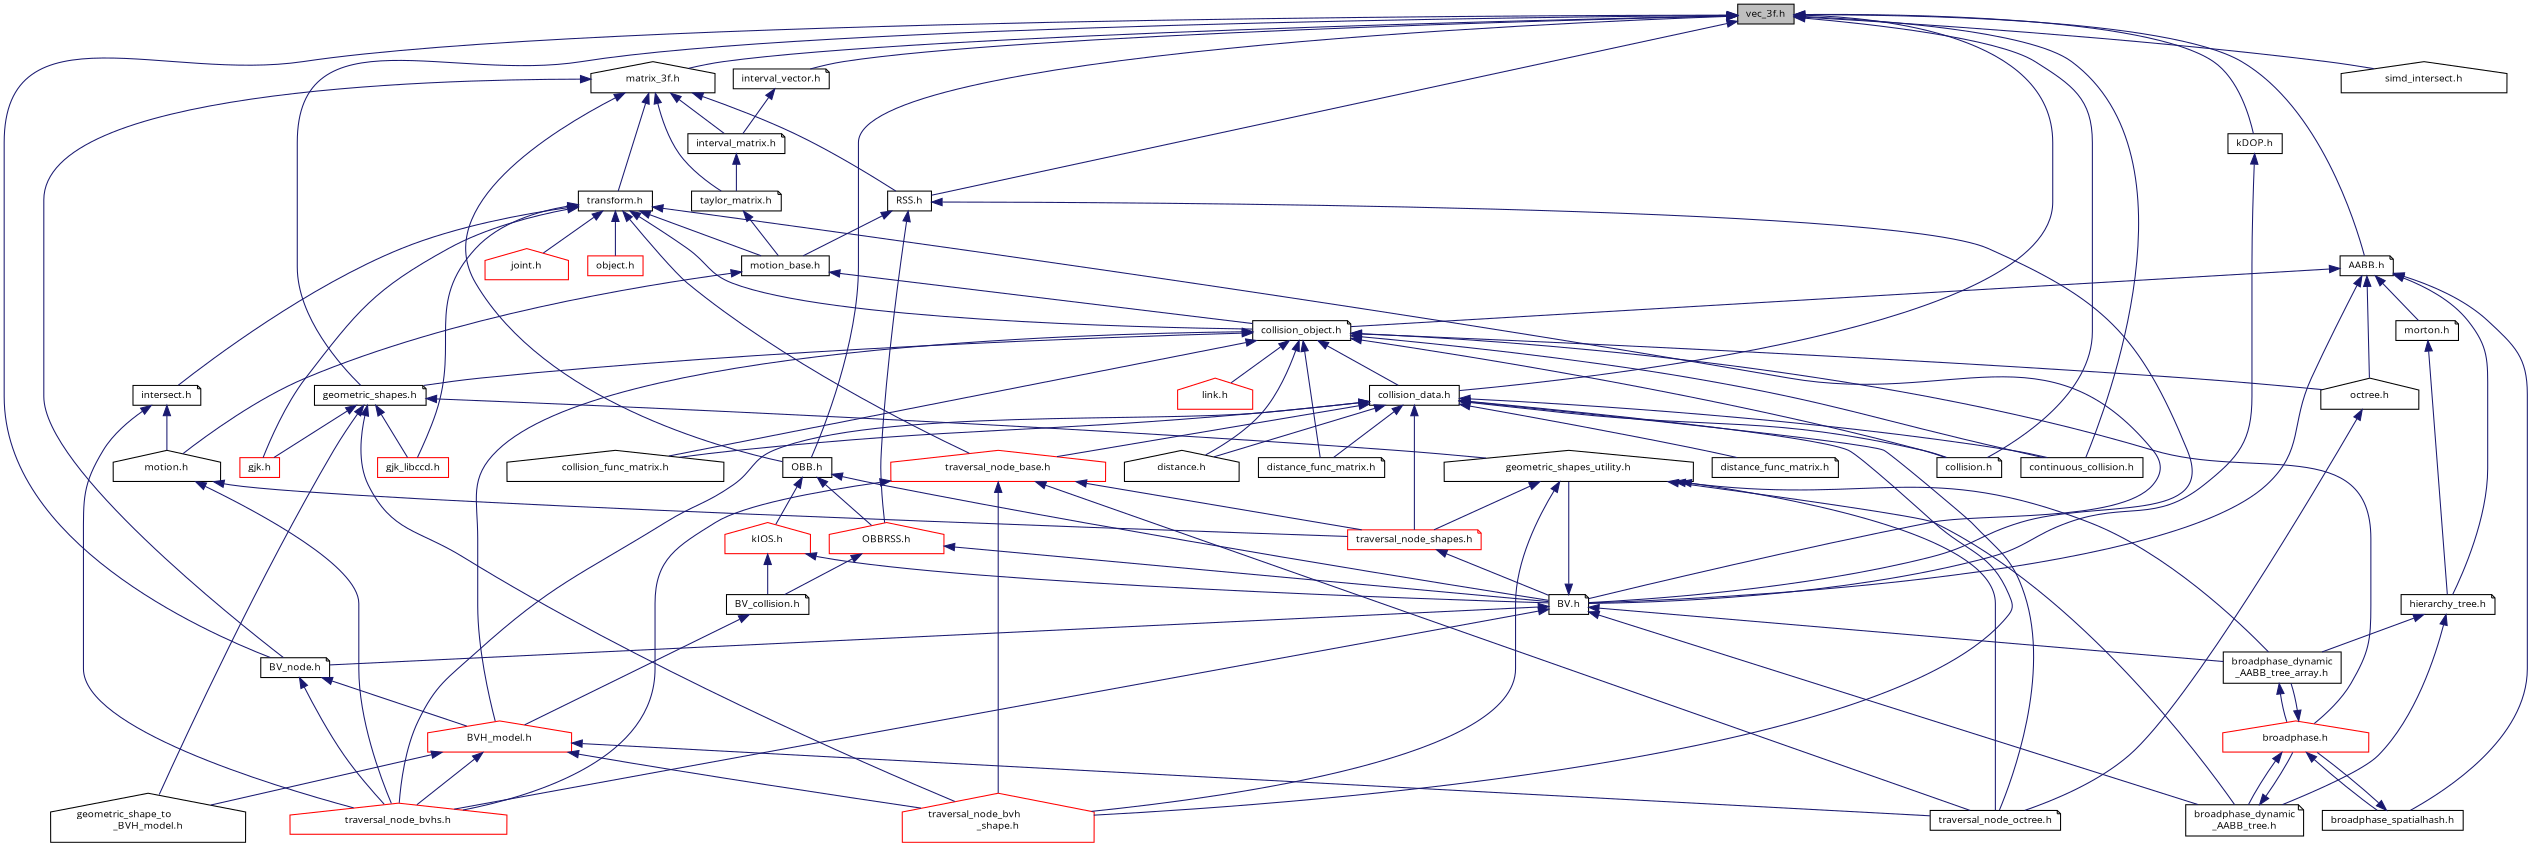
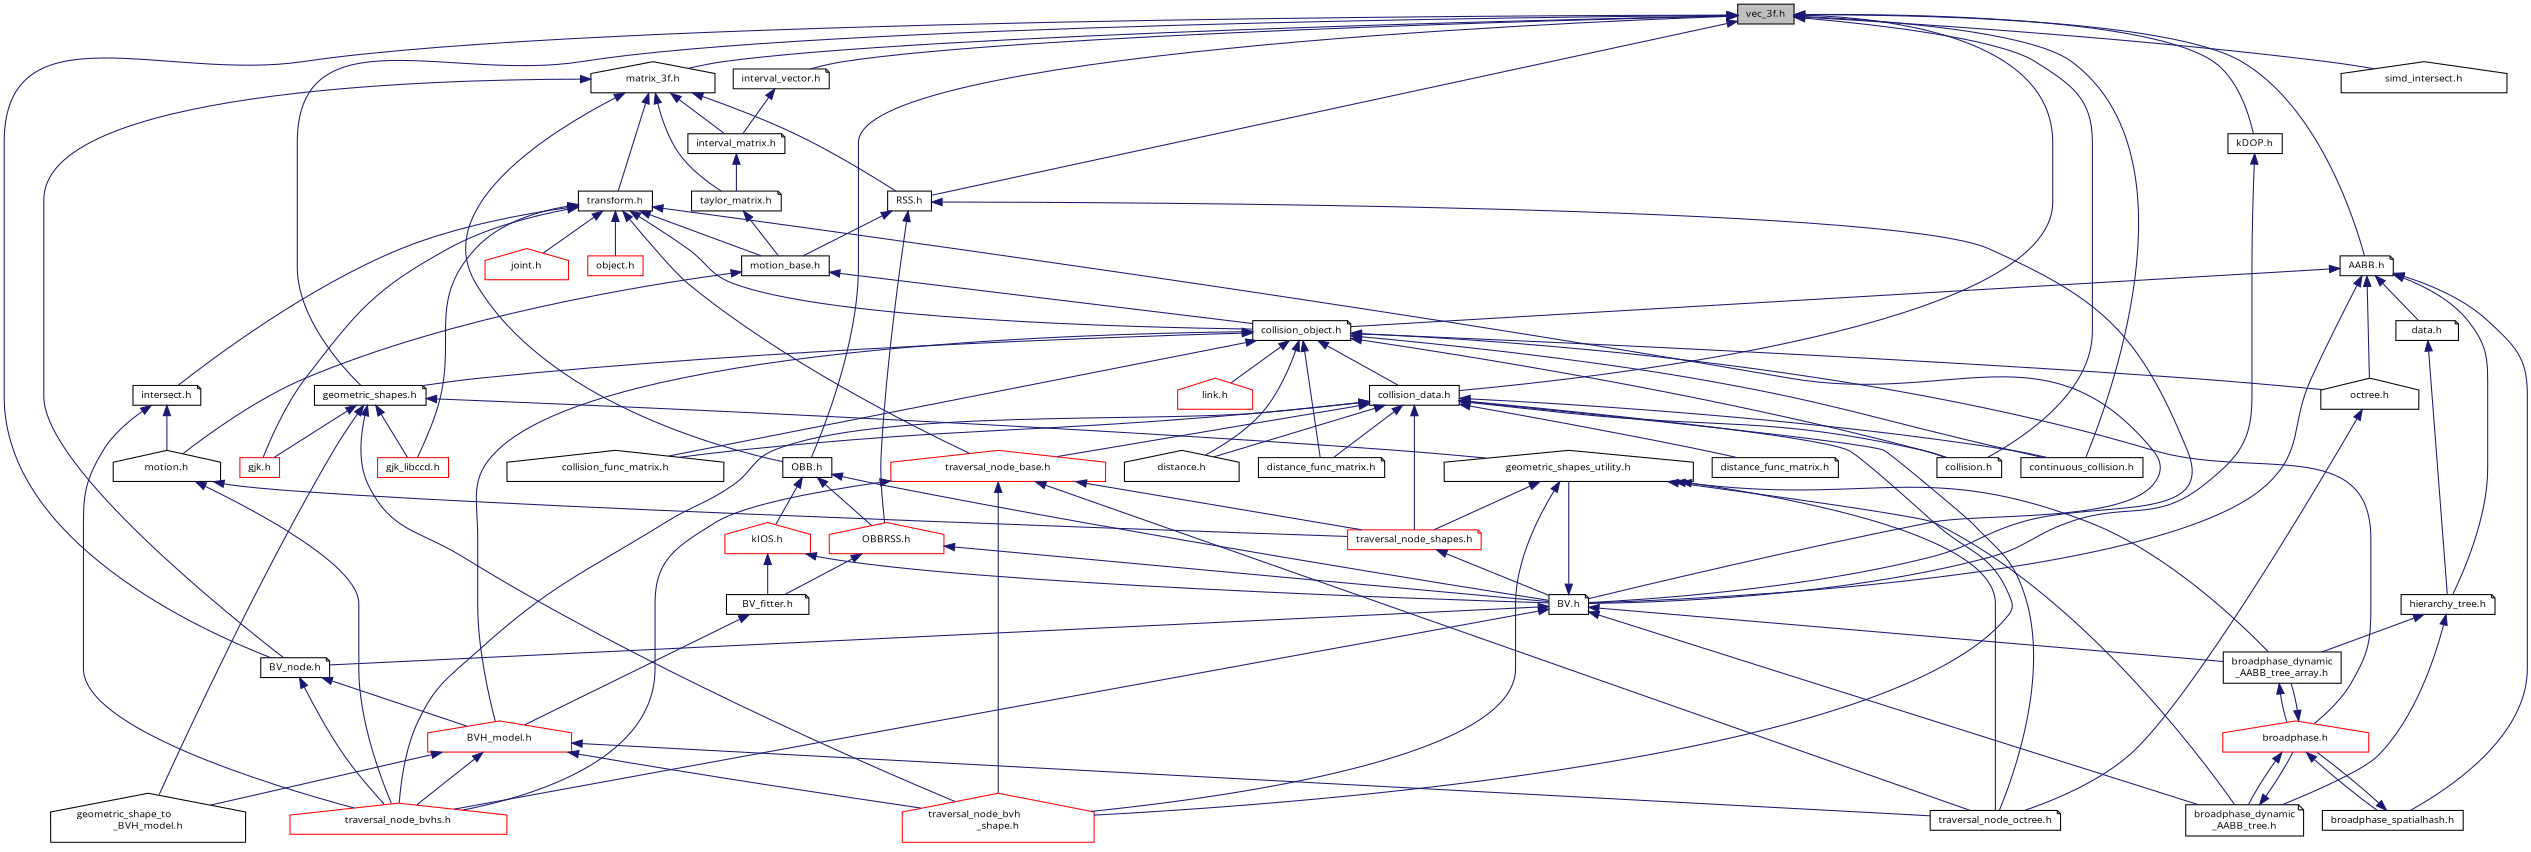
(2427, 331) -> (2427, 331)
(768, 605) -> (768, 605)
